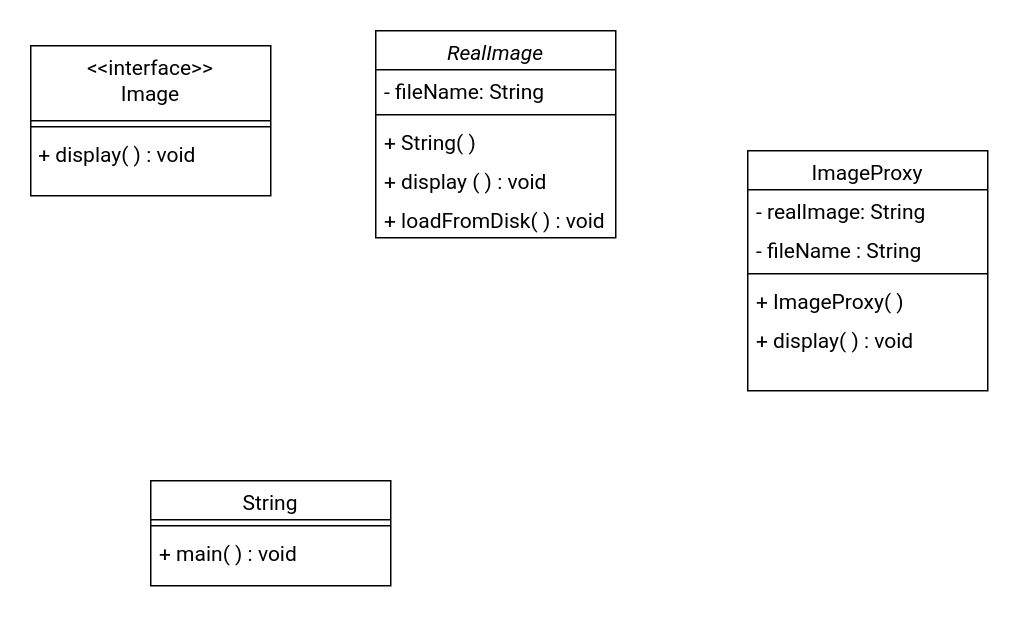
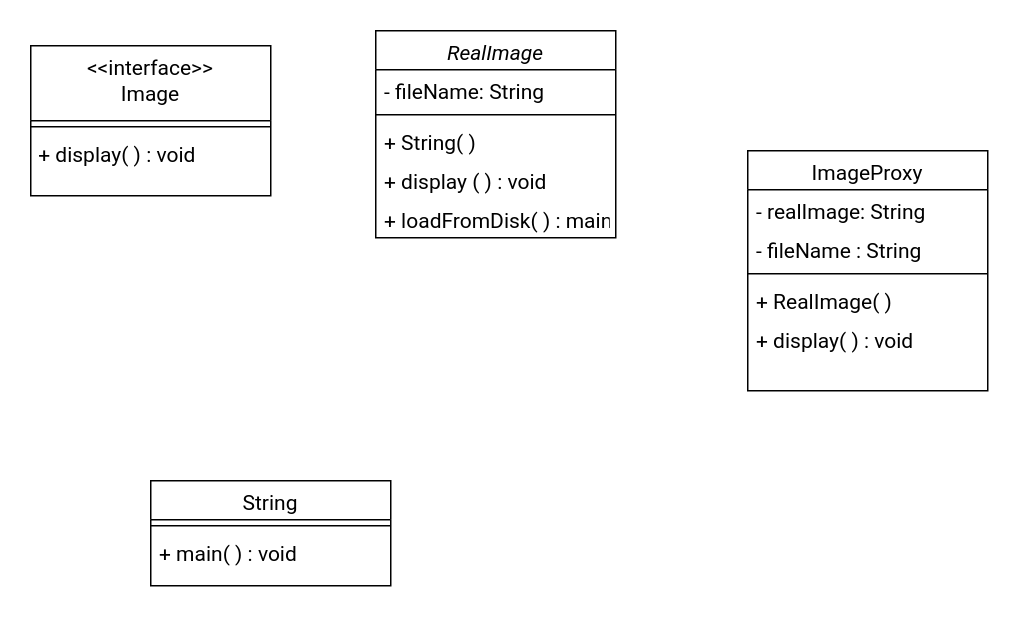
(503, 221) -> (503, 221)
(839, 302) -> (830, 302)
